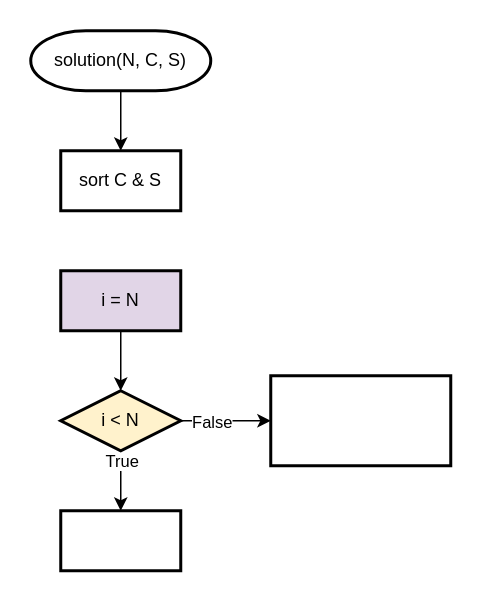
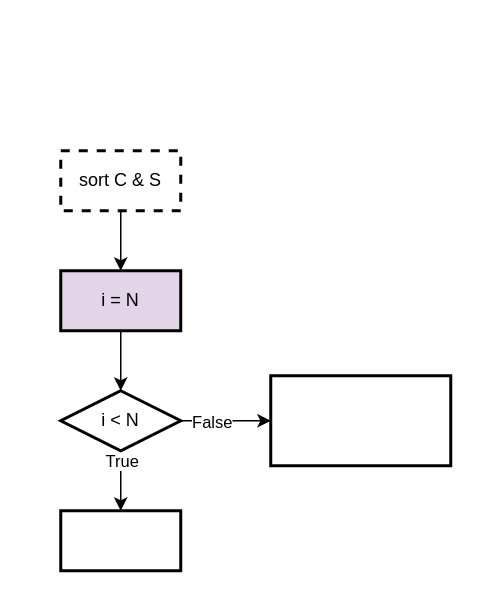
(121, 61) -> none
(121, 116) -> none
(121, 181) -> (121, 181)
none -> (121, 236)
(121, 421) -> (121, 421)
